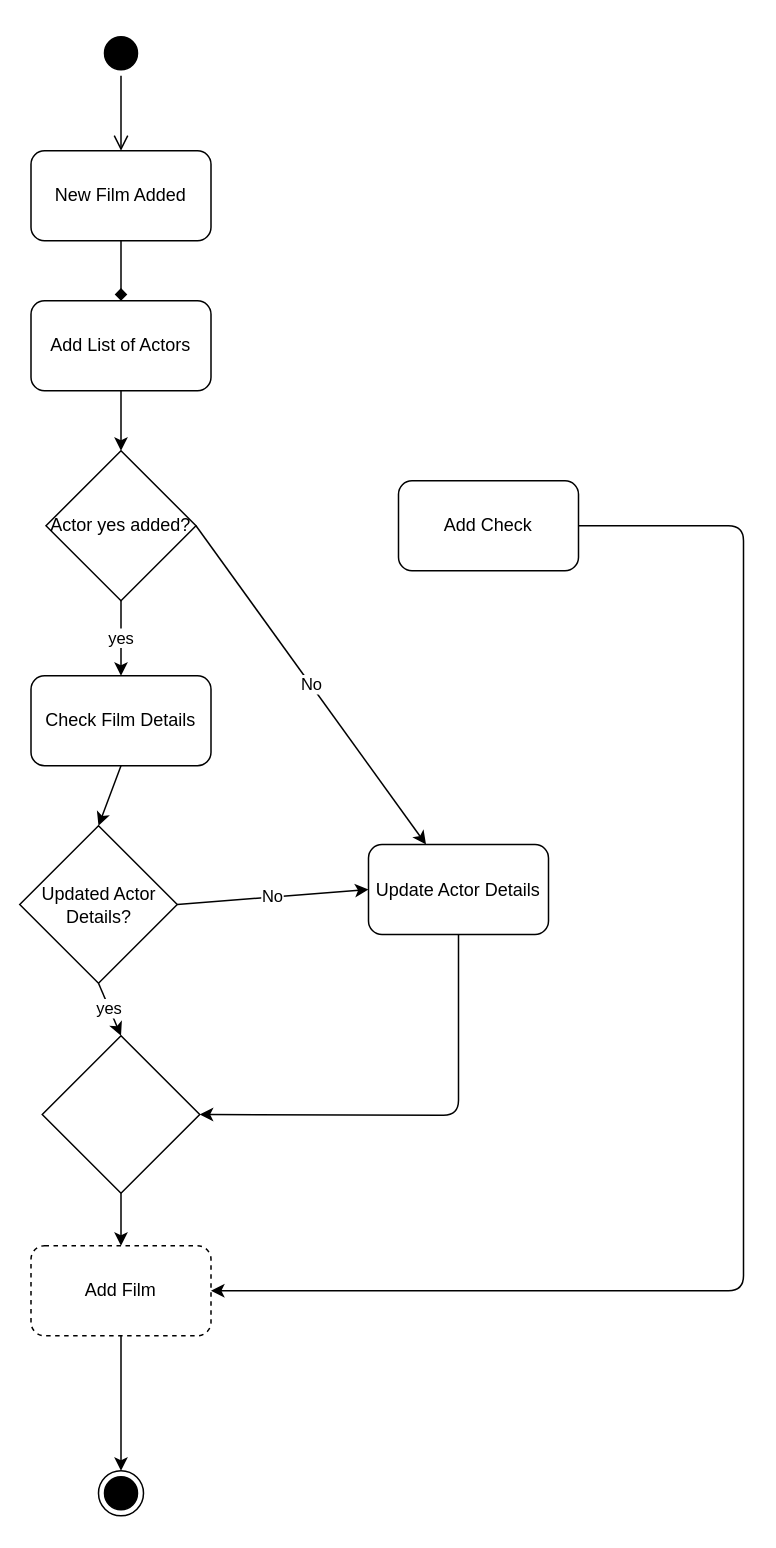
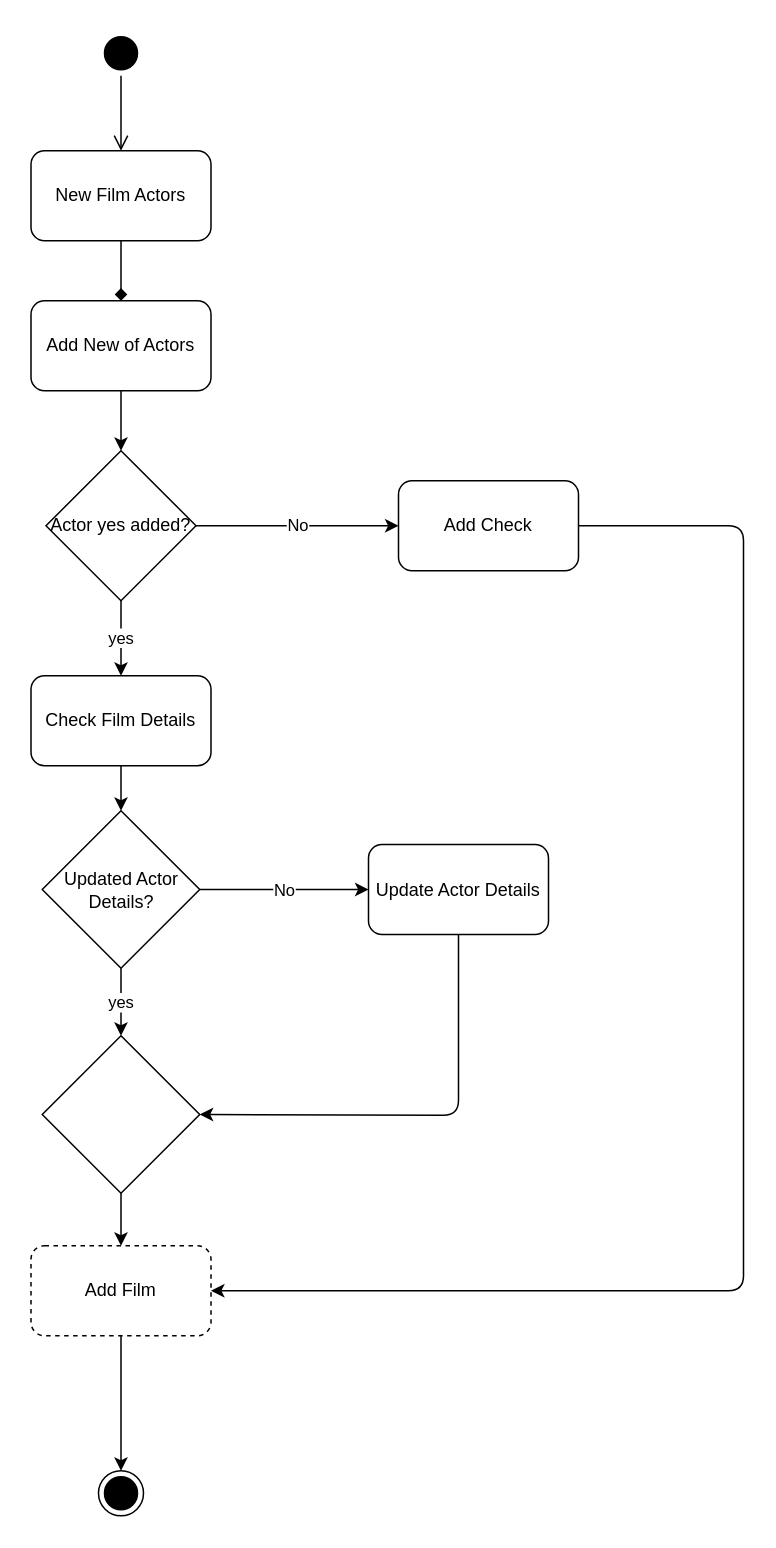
(121, 196) -> (121, 196)
(121, 346) -> (121, 346)
(308, 681) -> (292, 526)
(98, 905) -> (121, 890)
